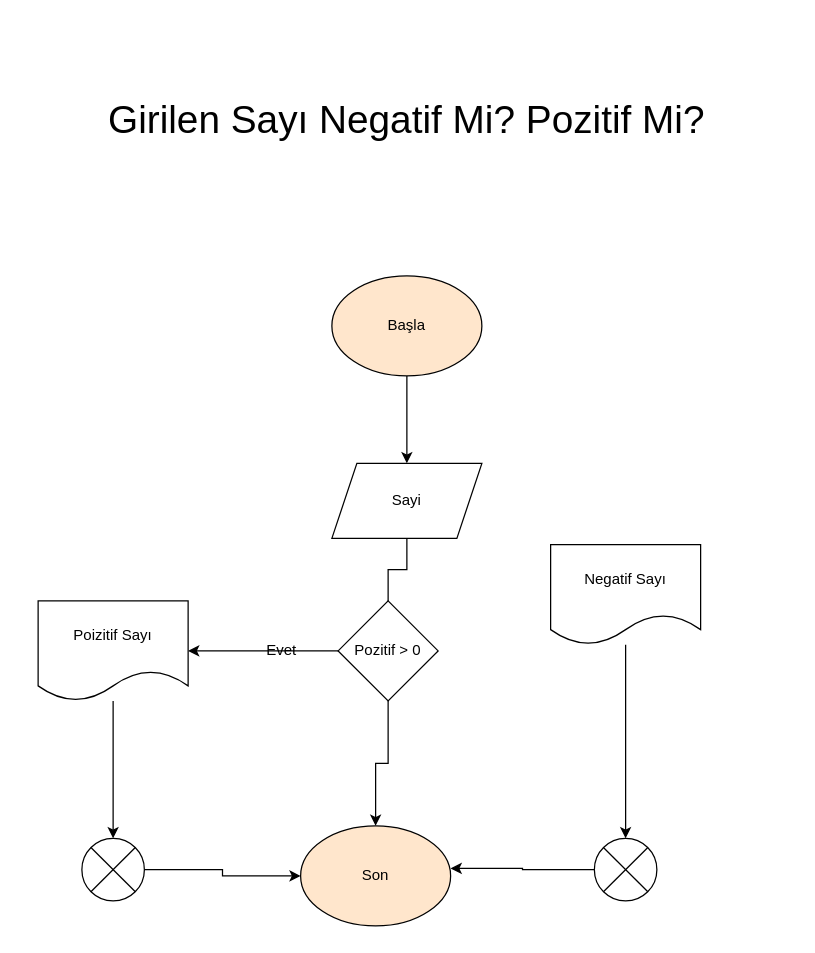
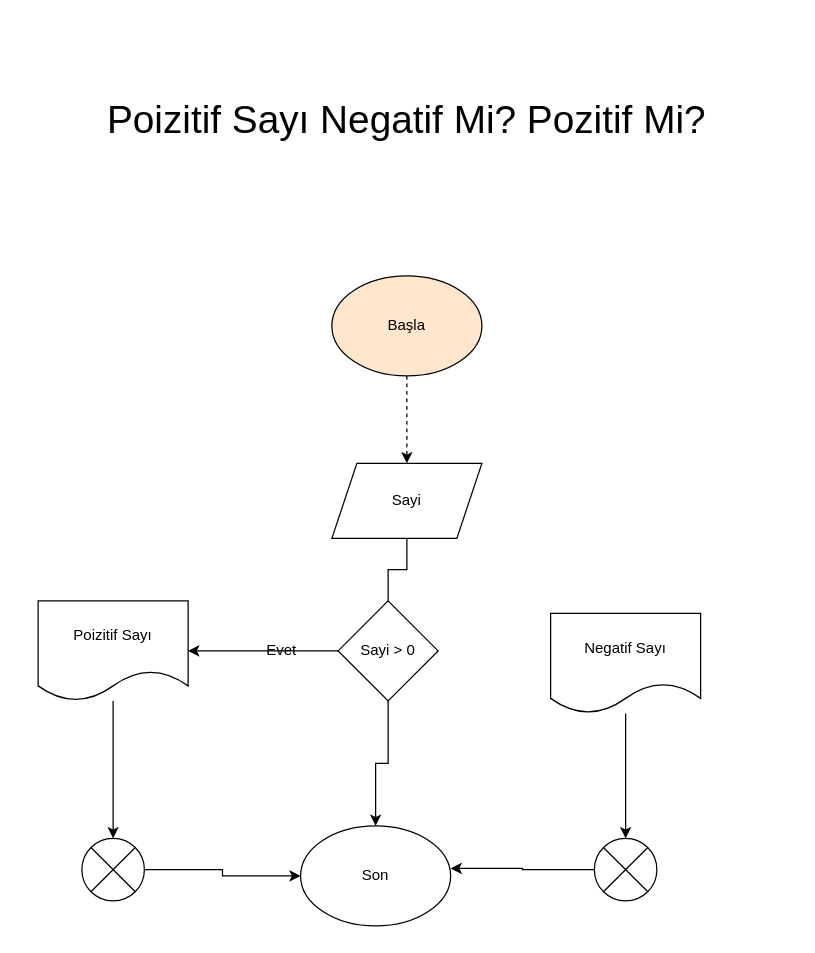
(407, 119) -> (407, 119)
(407, 415) -> (407, 415)
(626, 594) -> (626, 663)
(388, 651) -> (388, 651)
(376, 876) -> (376, 876)
